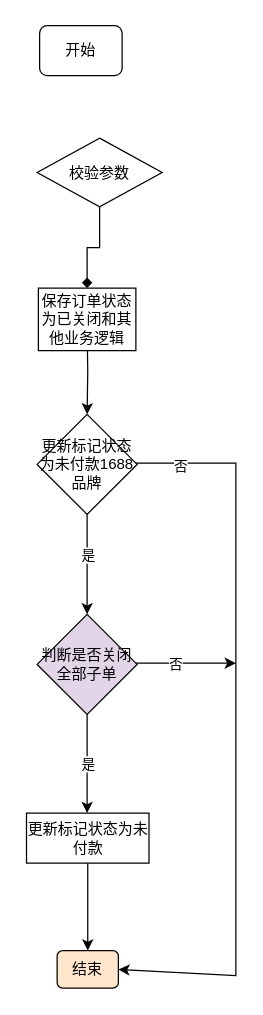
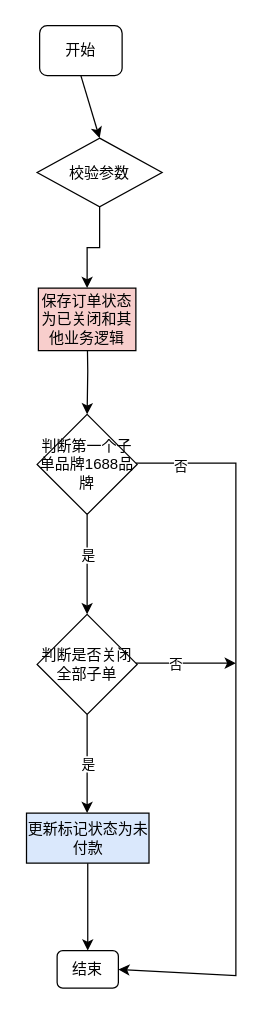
none -> (89, 103)
(87, 277) -> (87, 278)
(87, 319) -> (87, 319)
(87, 464) -> (87, 464)
(87, 664) -> (87, 664)
(88, 838) -> (88, 838)
(88, 969) -> (88, 969)
